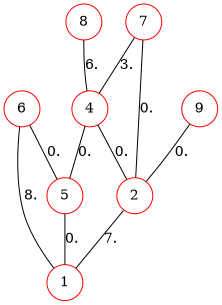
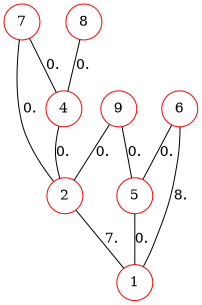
(92, 65) -> (83, 65)
(127, 65) -> (53, 65)
(77, 152) -> (127, 152)
